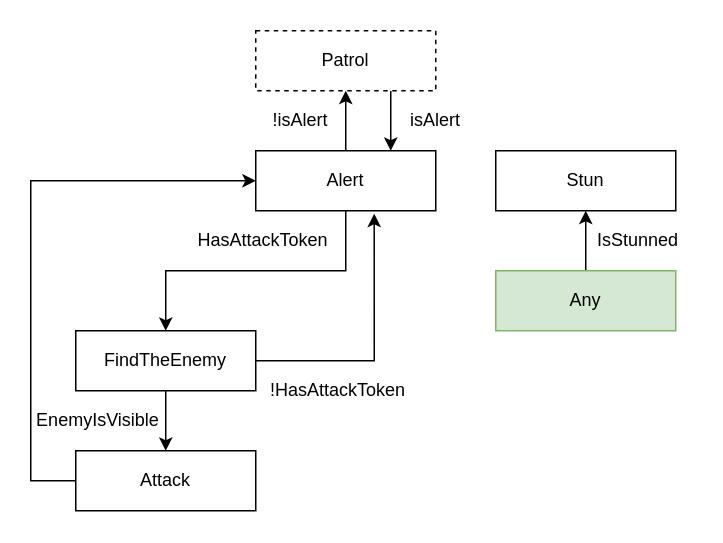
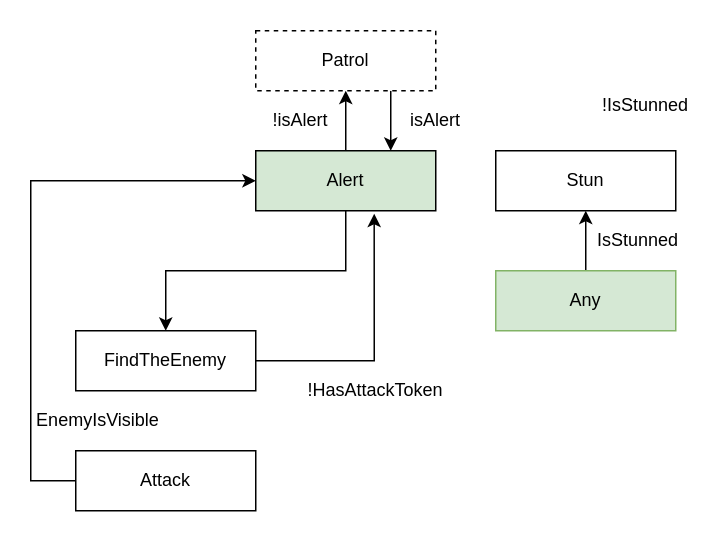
none -> (646, 106)
(346, 181) -> (346, 181)
(263, 241) -> none
(338, 391) -> (376, 391)
(166, 416) -> none
